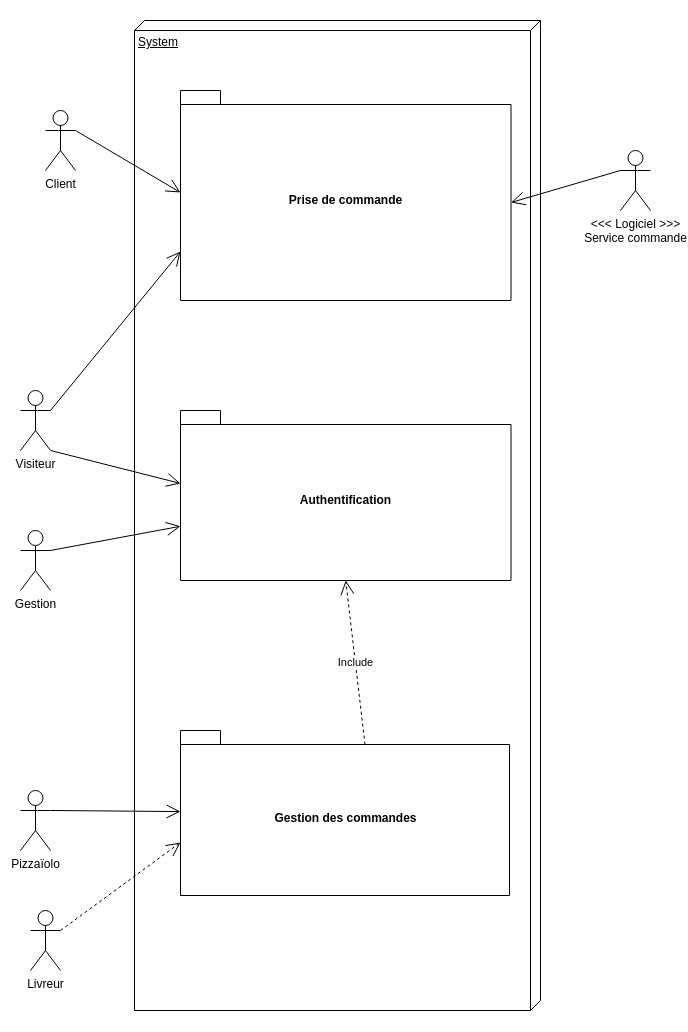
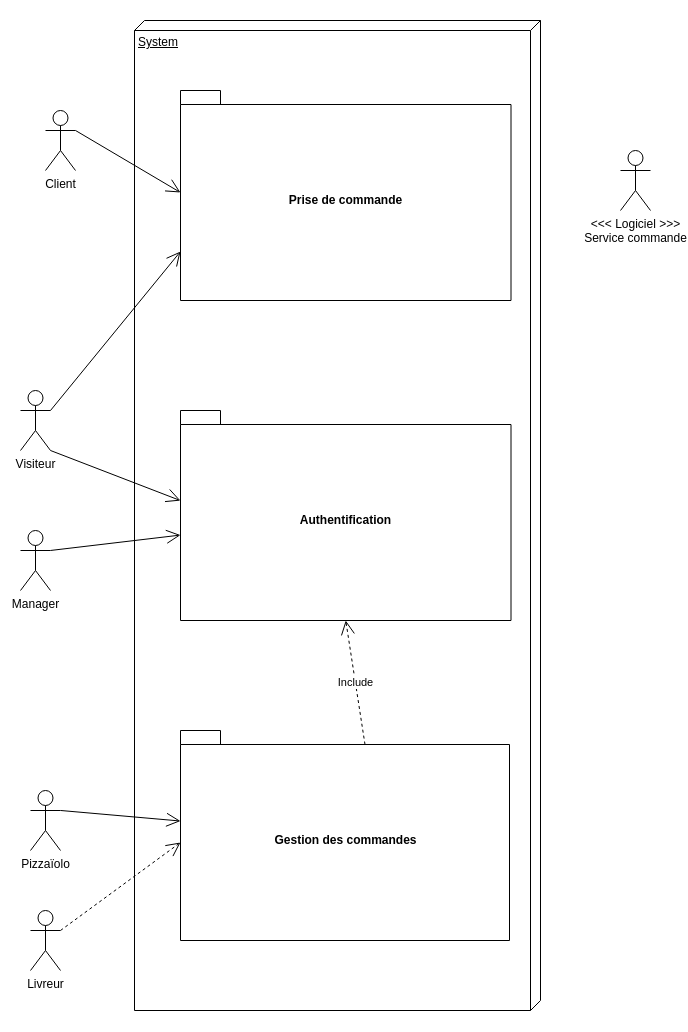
(566, 186) -> none
(346, 496) -> (346, 516)
(36, 605) -> (36, 605)
(345, 813) -> (345, 836)
(36, 821) -> (46, 821)
